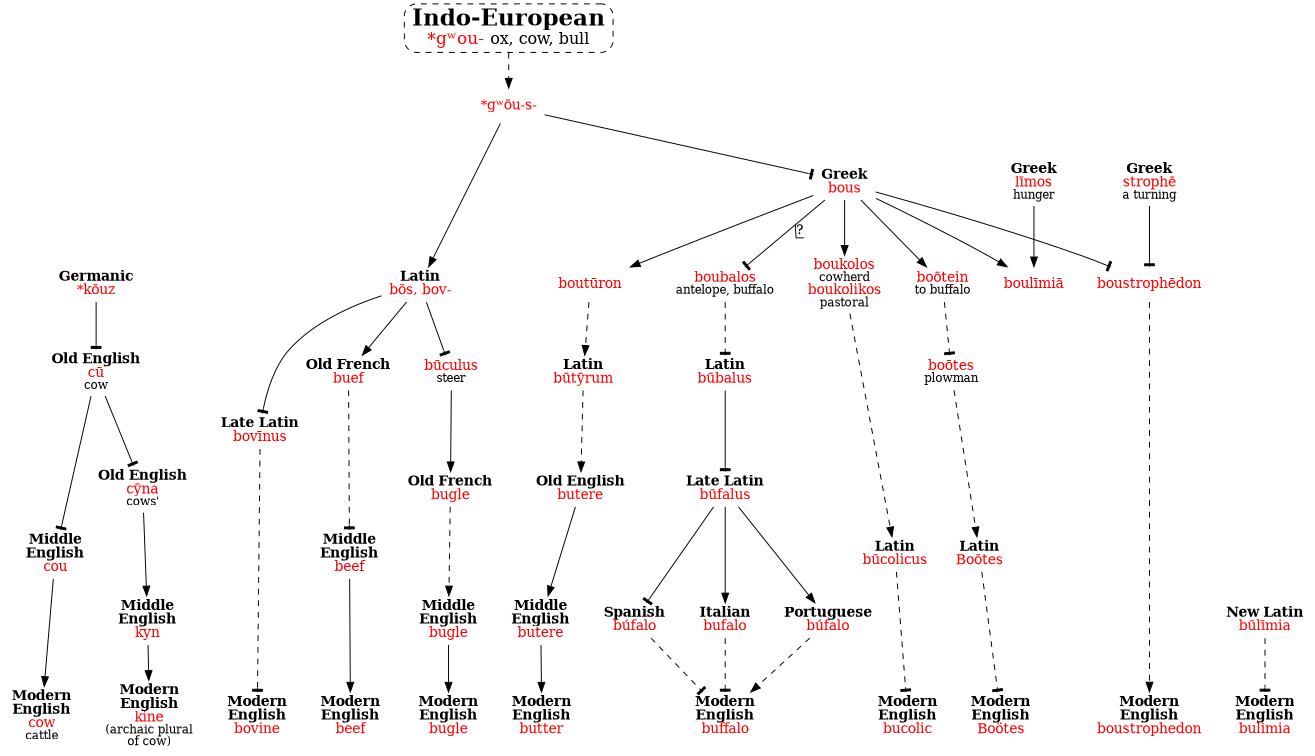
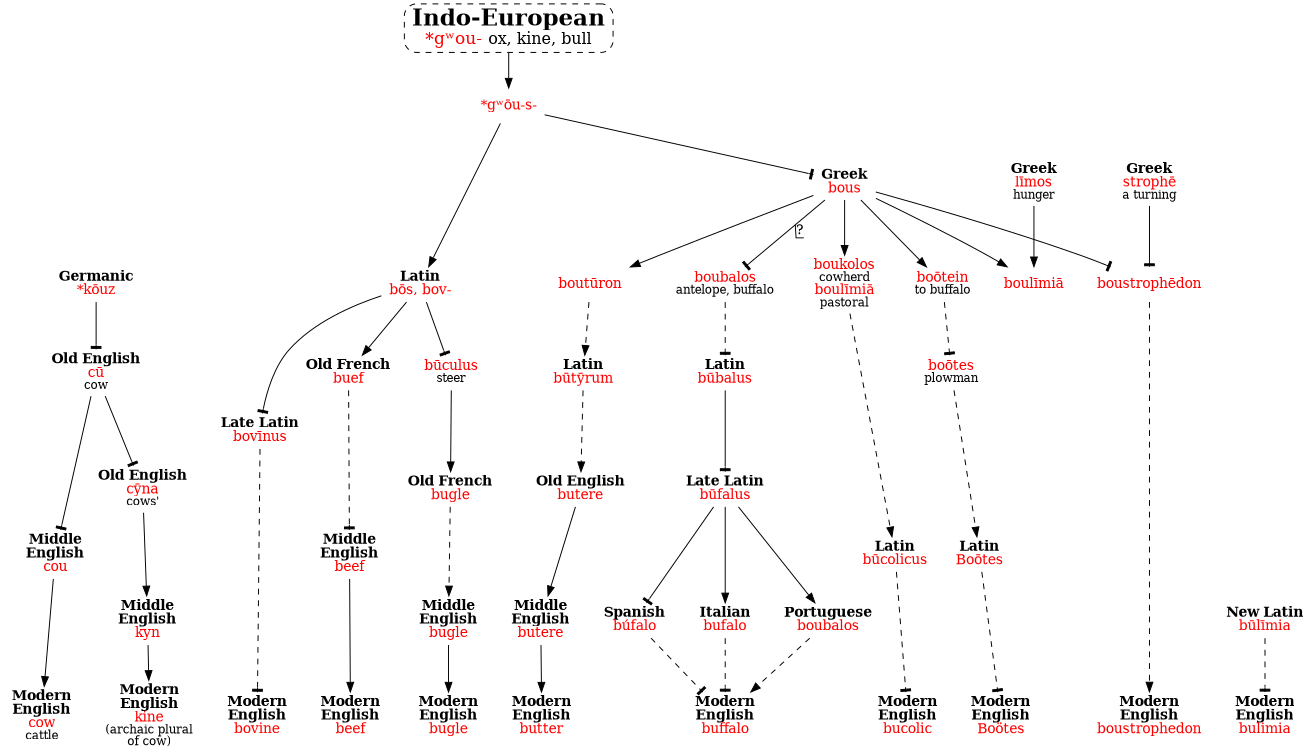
(540, 39) -> (540, 39)
(509, 65) -> (509, 65)
(845, 290) -> (845, 290)
(828, 626) -> (828, 626)
